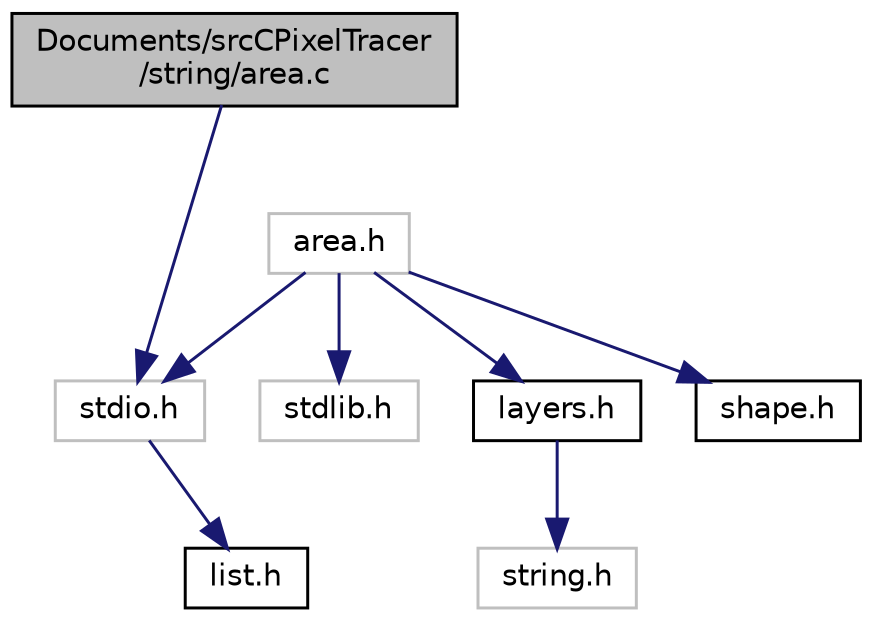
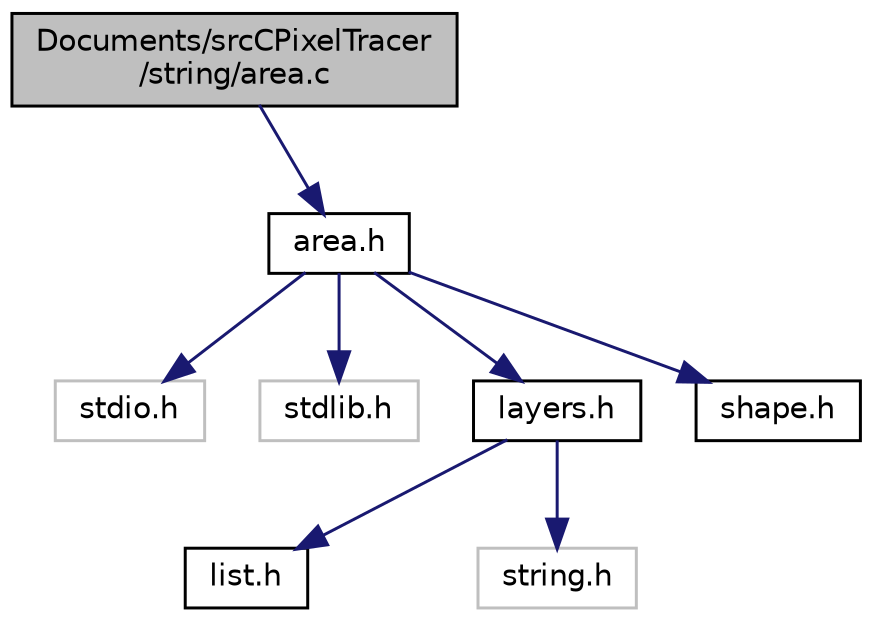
(184, 229) -> (284, 147)
(339, 243) -> (339, 243)
(180, 482) -> (415, 487)
